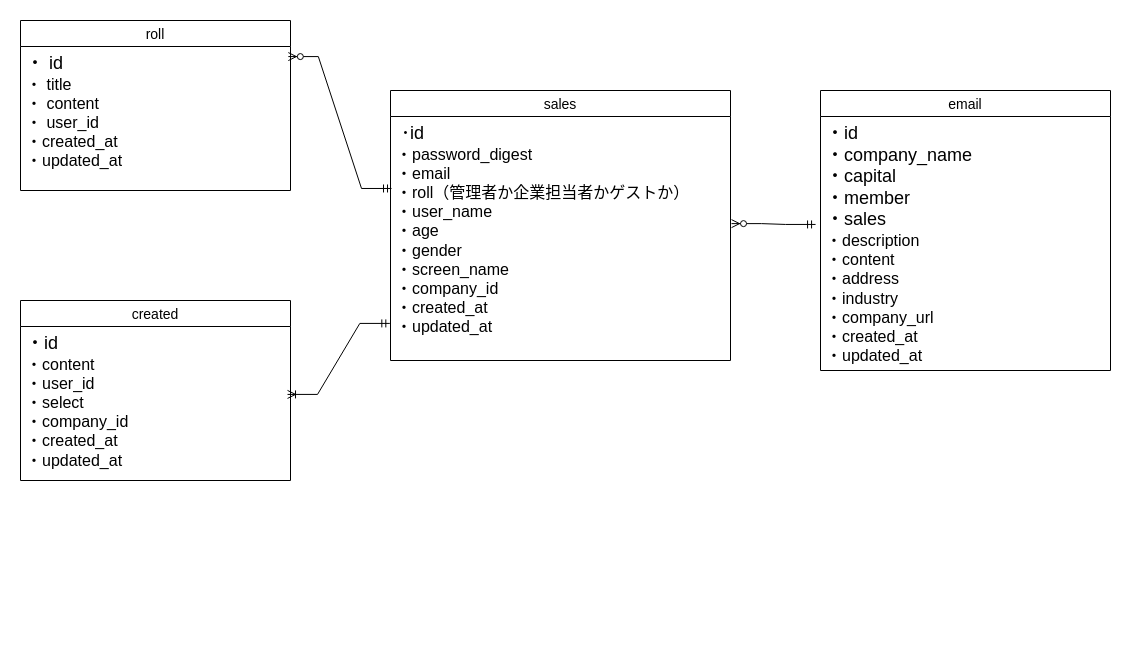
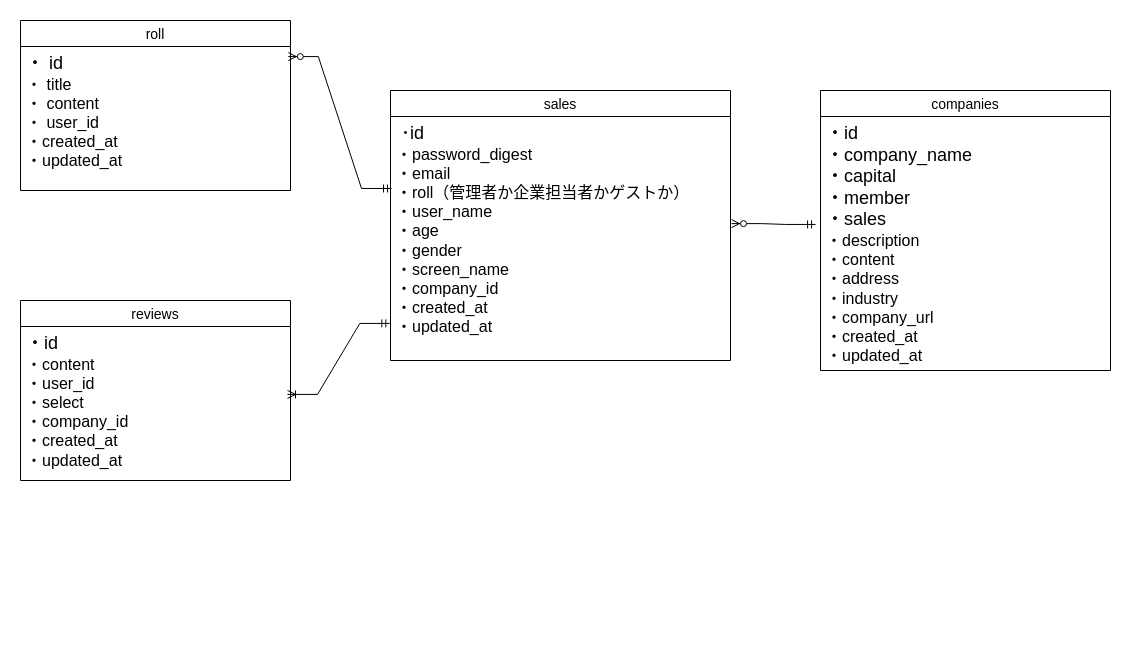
(965, 104) -> (965, 104)
(155, 314) -> (155, 314)
